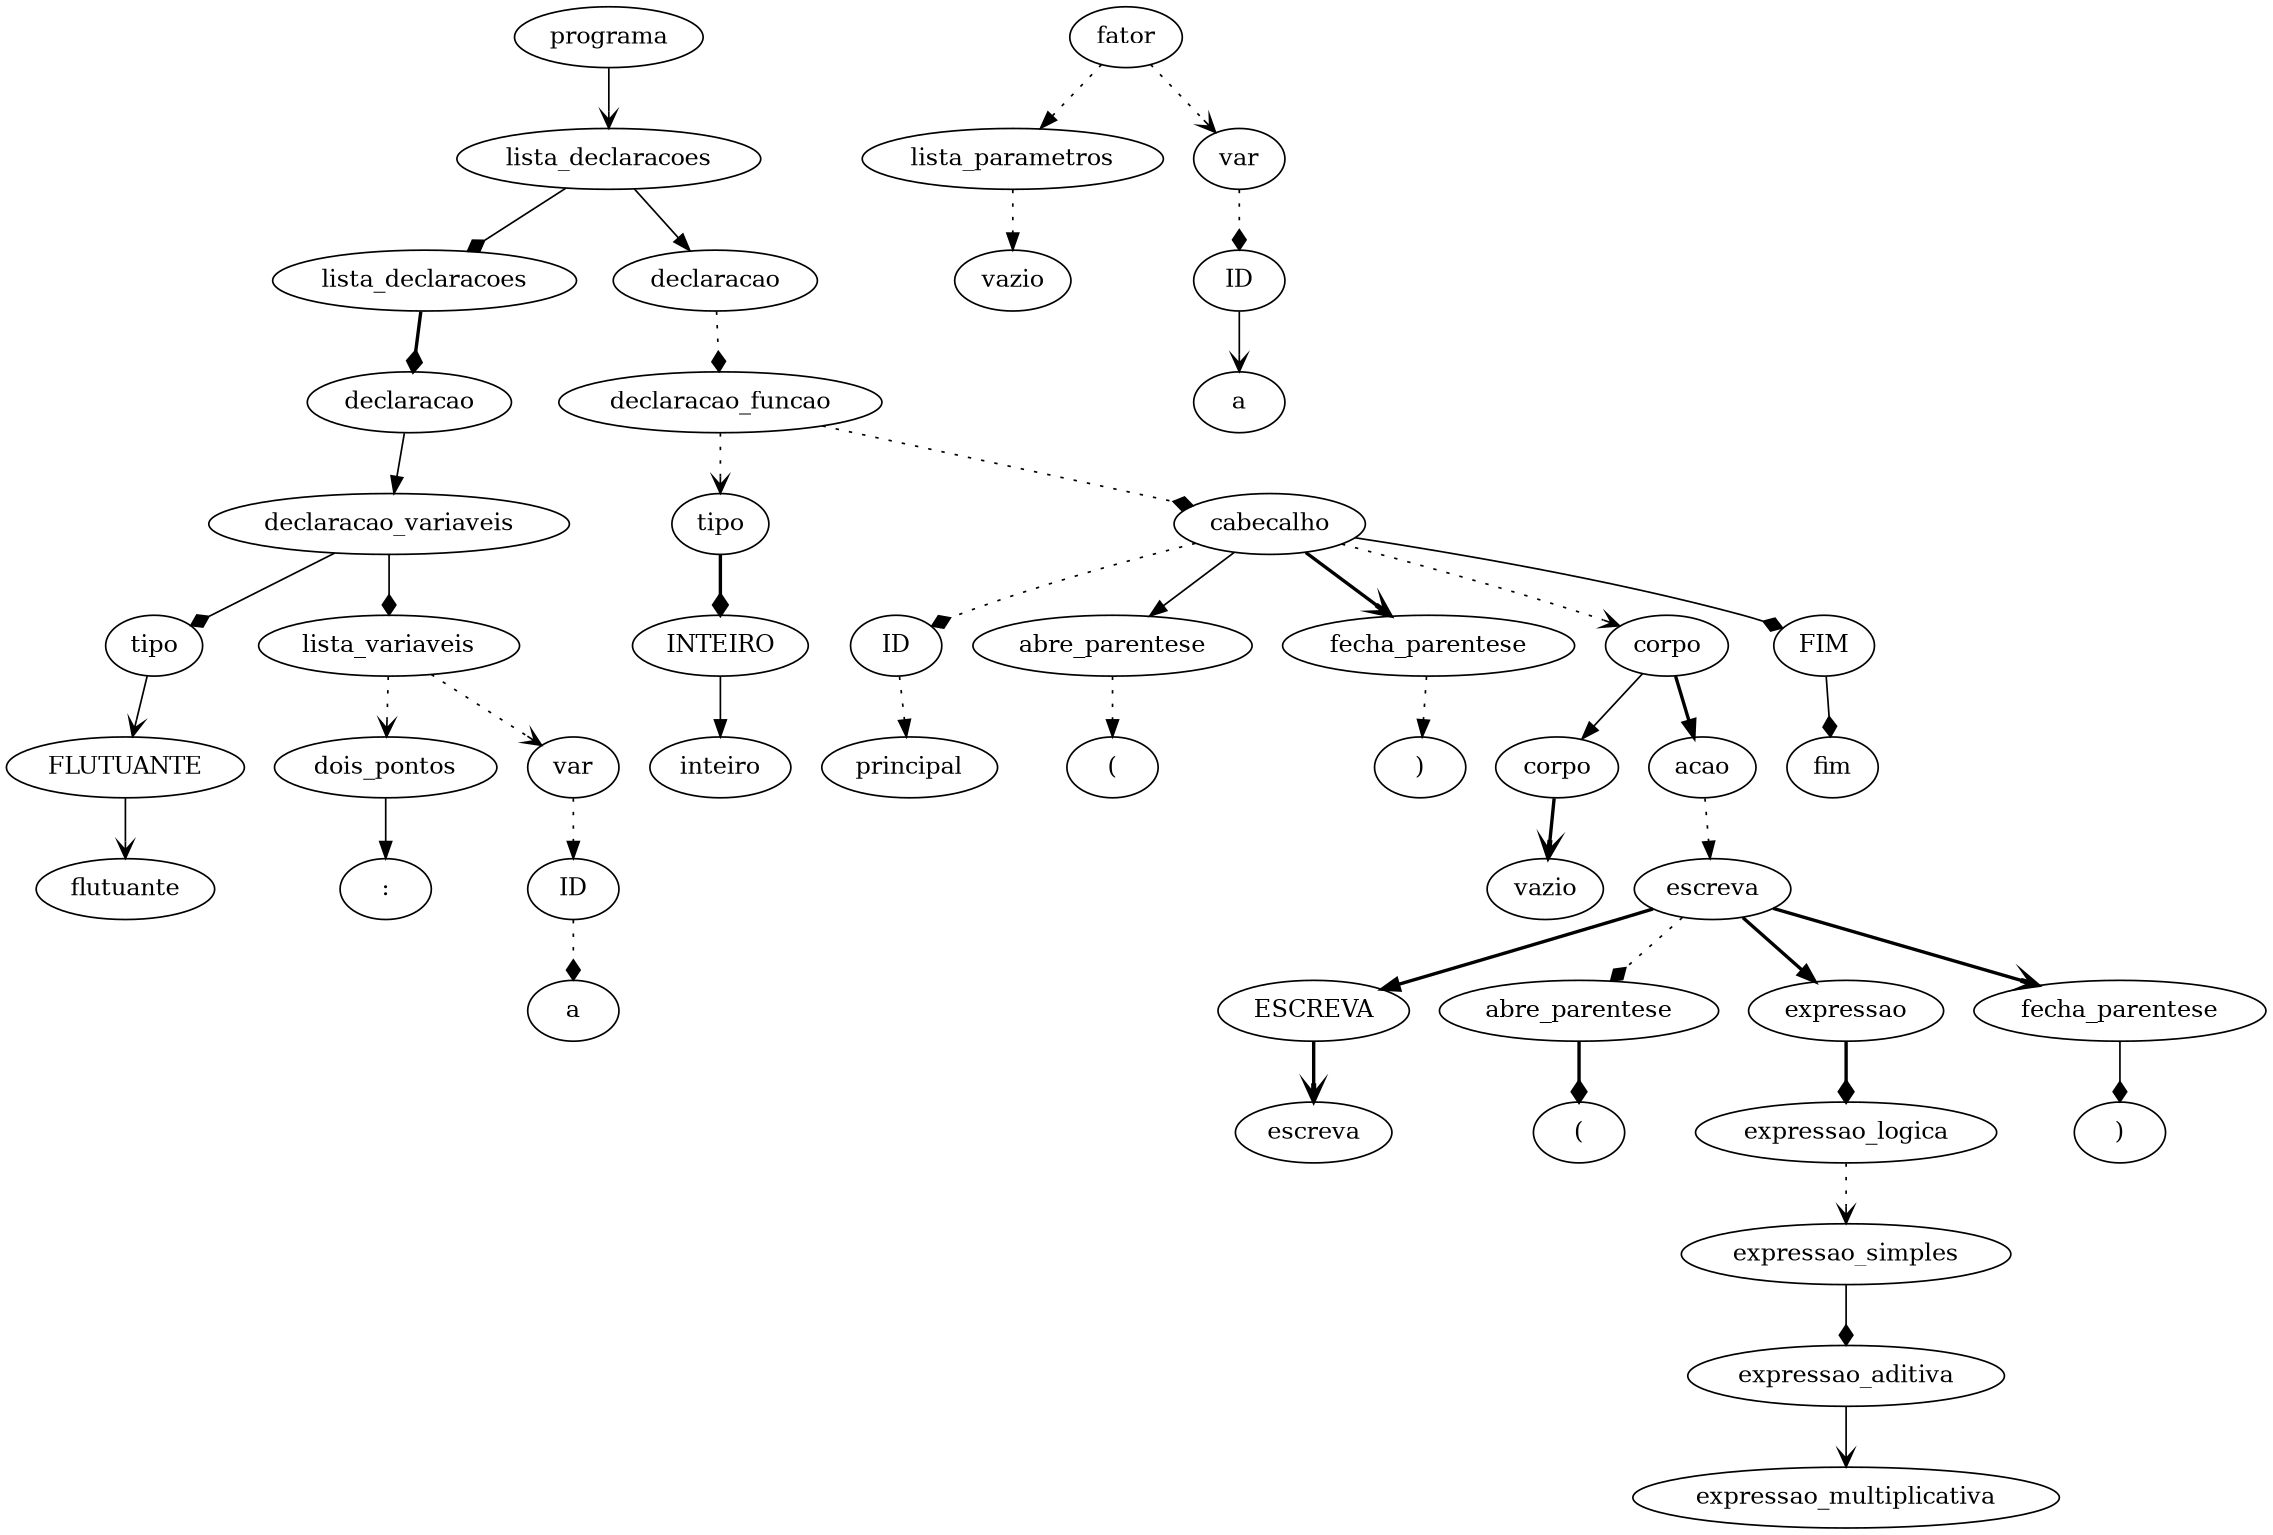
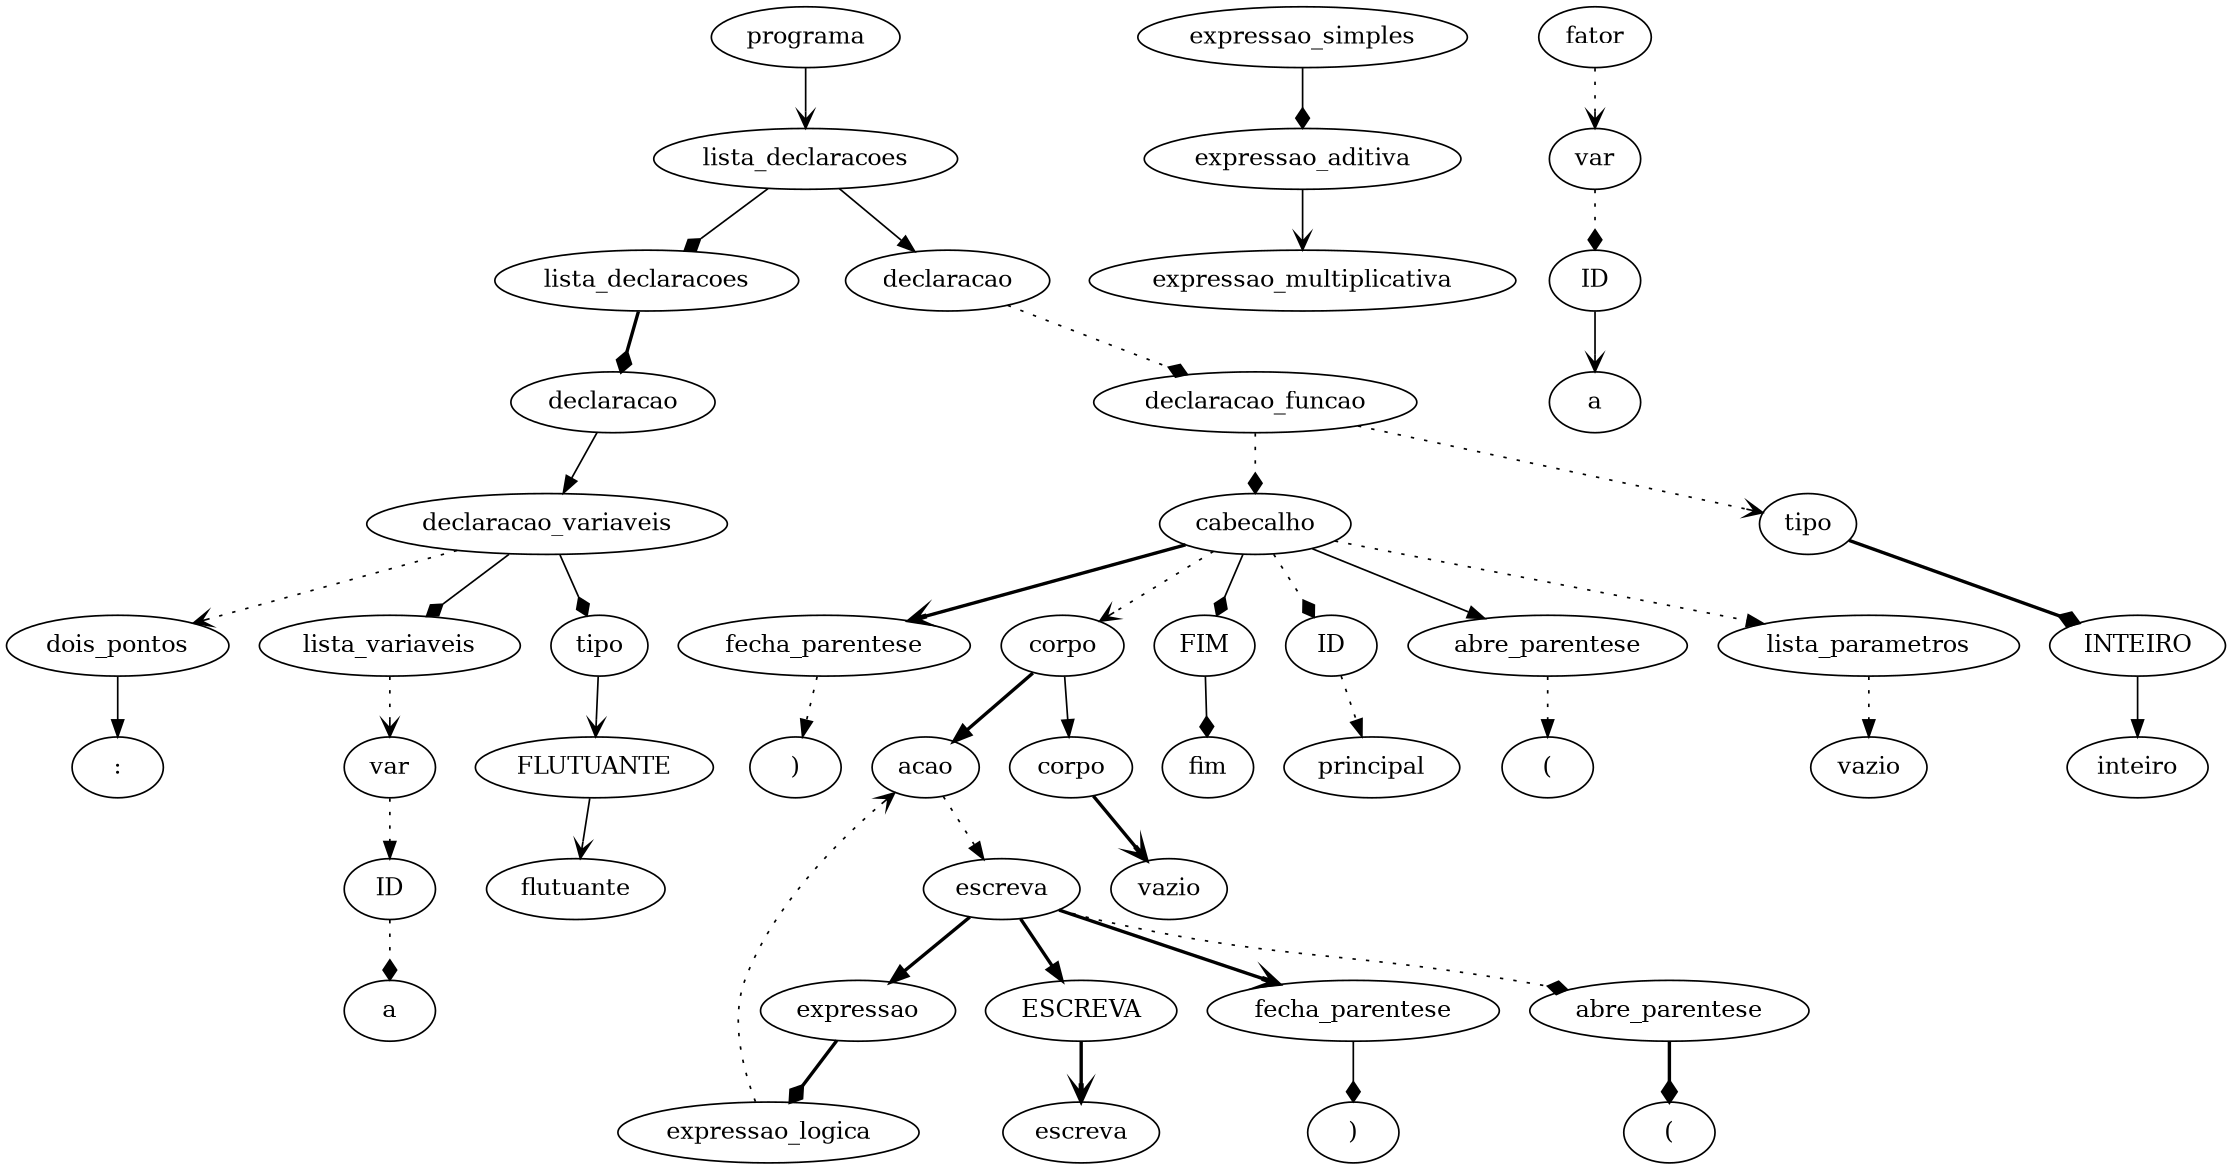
(1077, 90) -> (1541, 581)
(388, 698) -> (333, 585)
(1846, 1185) -> (767, 935)
